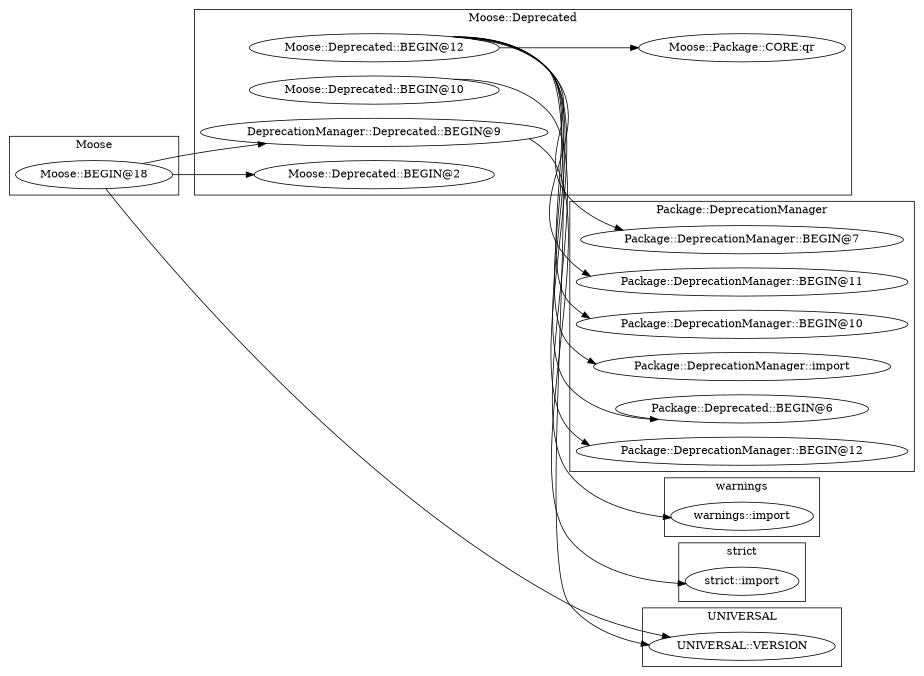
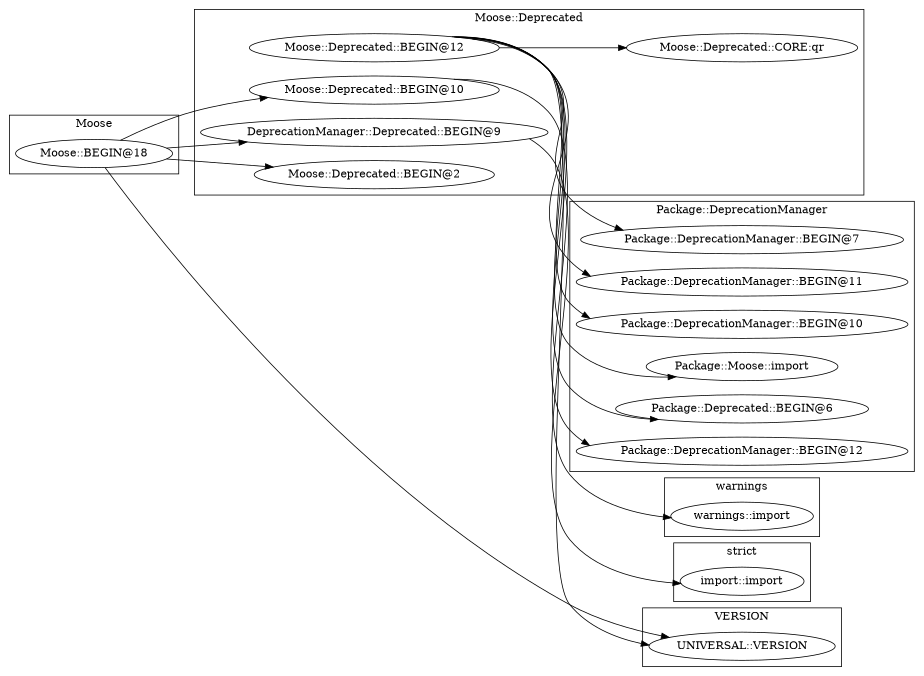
(742, 48) -> (742, 48)
none -> (188, 113)
(742, 367) -> (742, 367)
(742, 581) -> (742, 581)
(742, 617) -> (742, 617)
